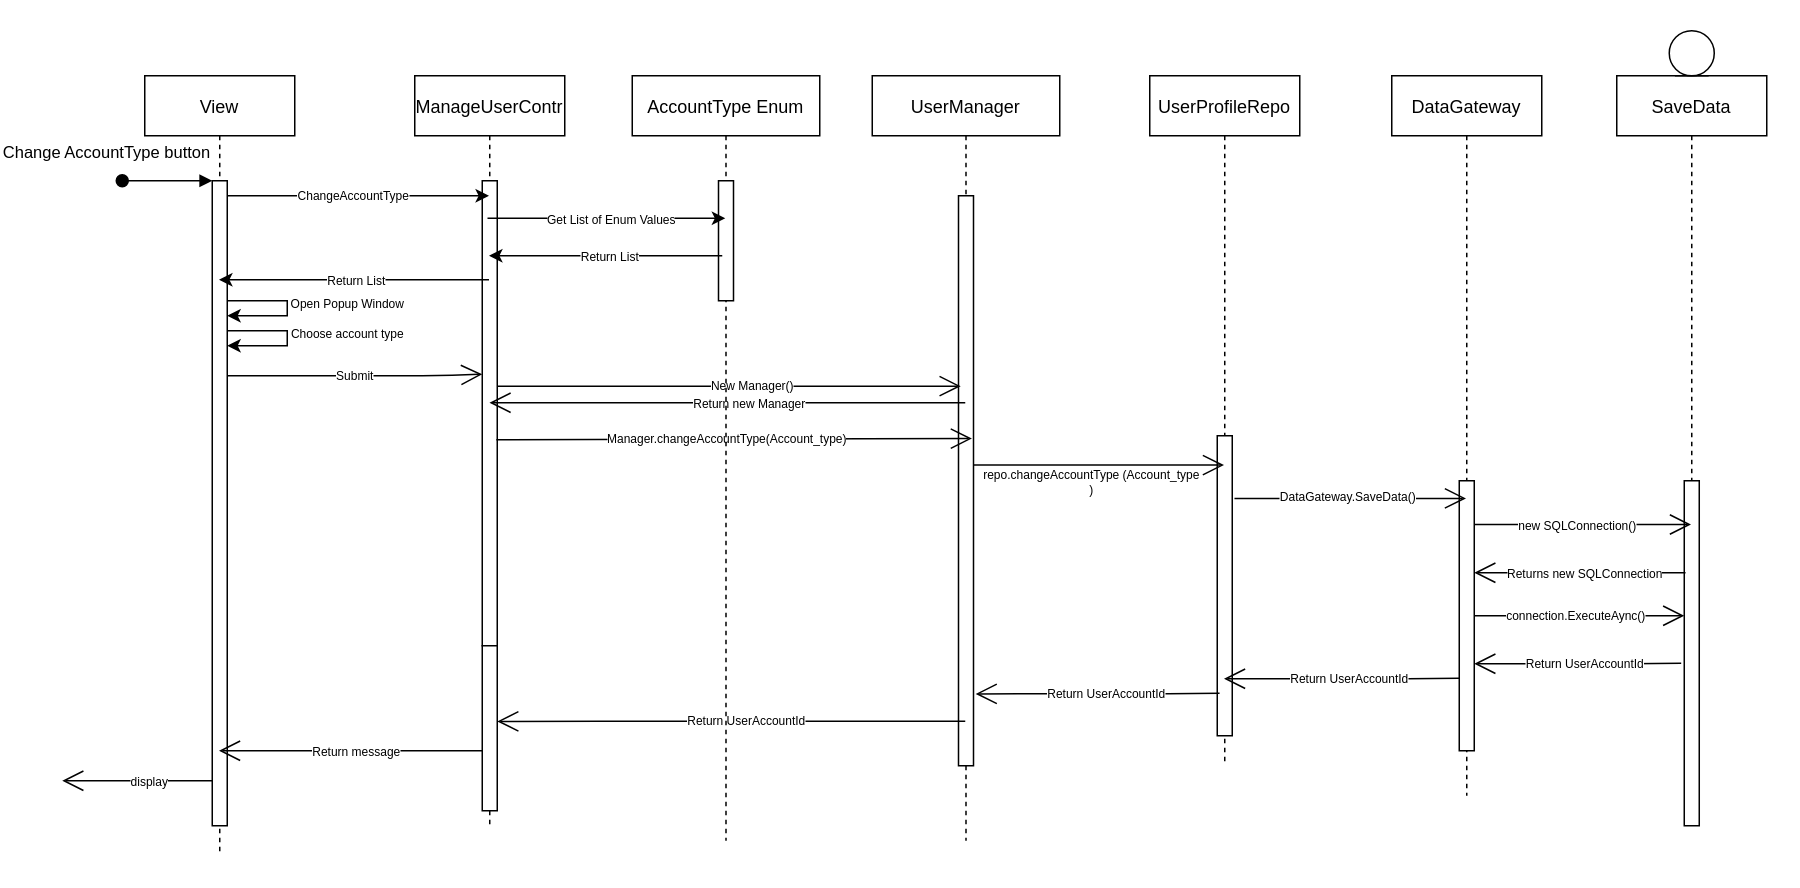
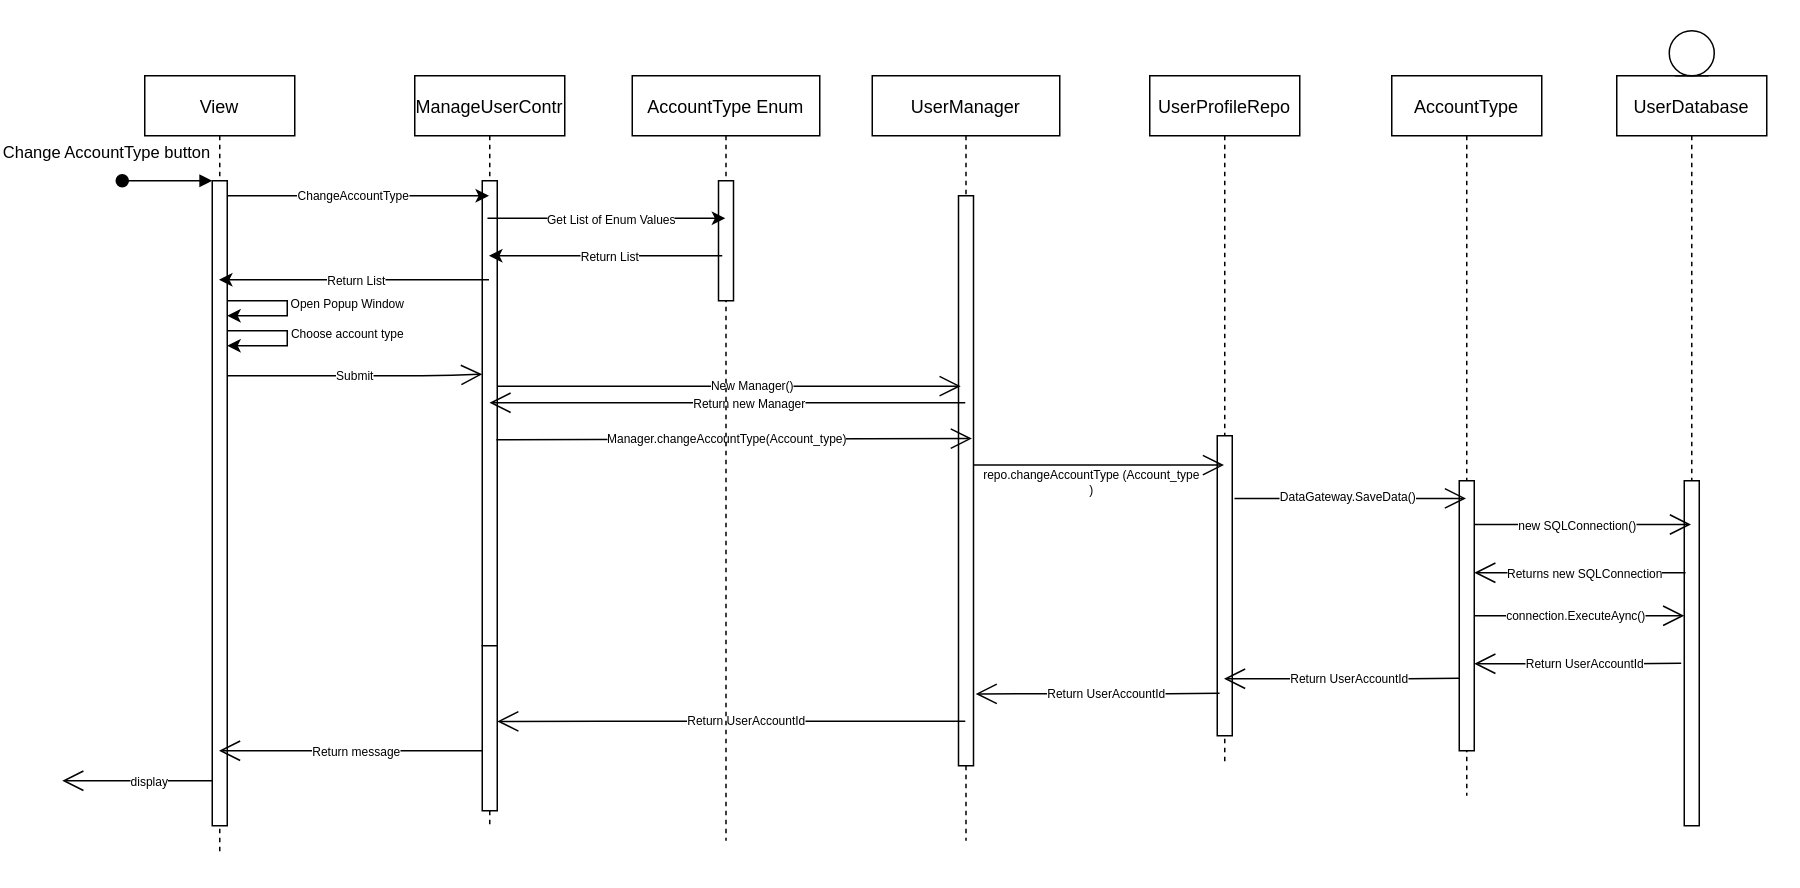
(1466, 107) -> (1466, 107)
(1691, 107) -> (1691, 107)
